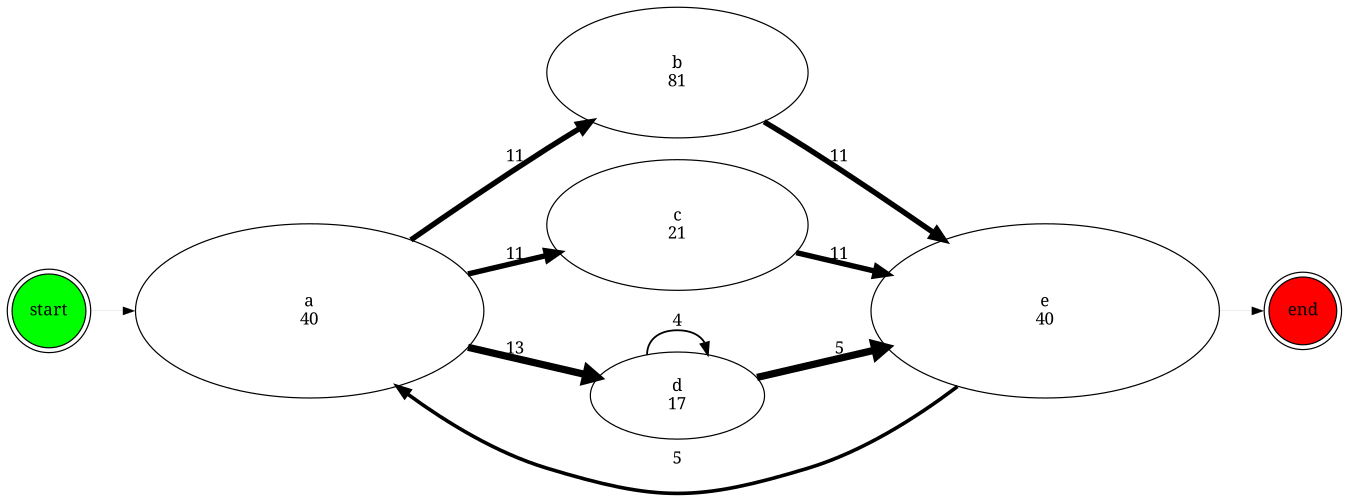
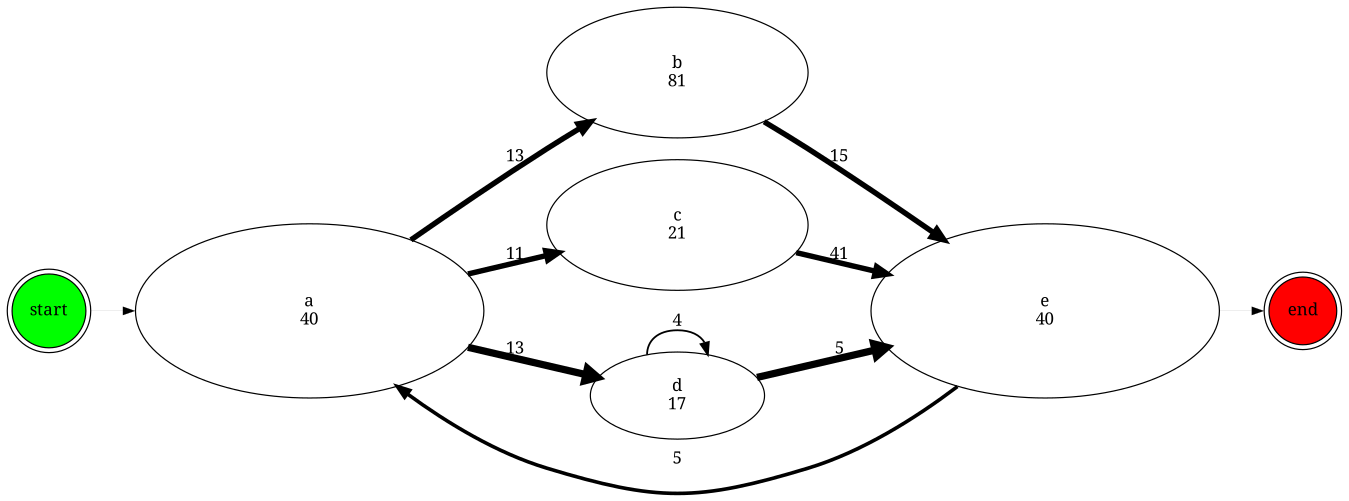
(515, 157) -> (515, 157)
(840, 157) -> (840, 157)
(840, 255) -> (840, 255)
